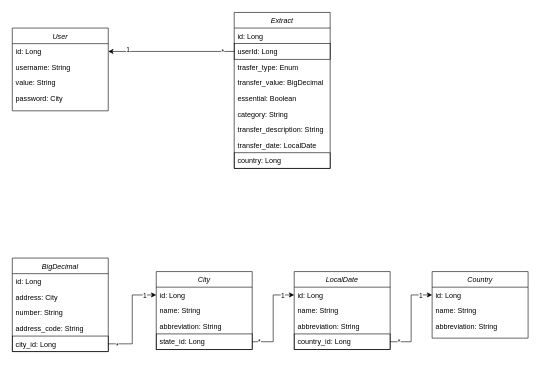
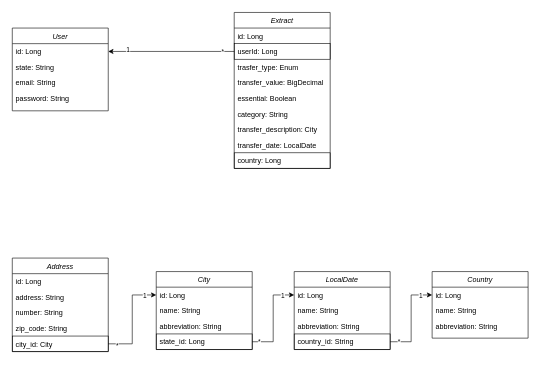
(45, 67) -> (39, 67)
(38, 83) -> (37, 83)
(41, 98) -> (45, 98)
(289, 130) -> (285, 130)
(60, 266) -> (60, 266)
(39, 297) -> (43, 297)
(53, 329) -> (44, 329)
(327, 342) -> (330, 342)
(38, 344) -> (37, 344)
